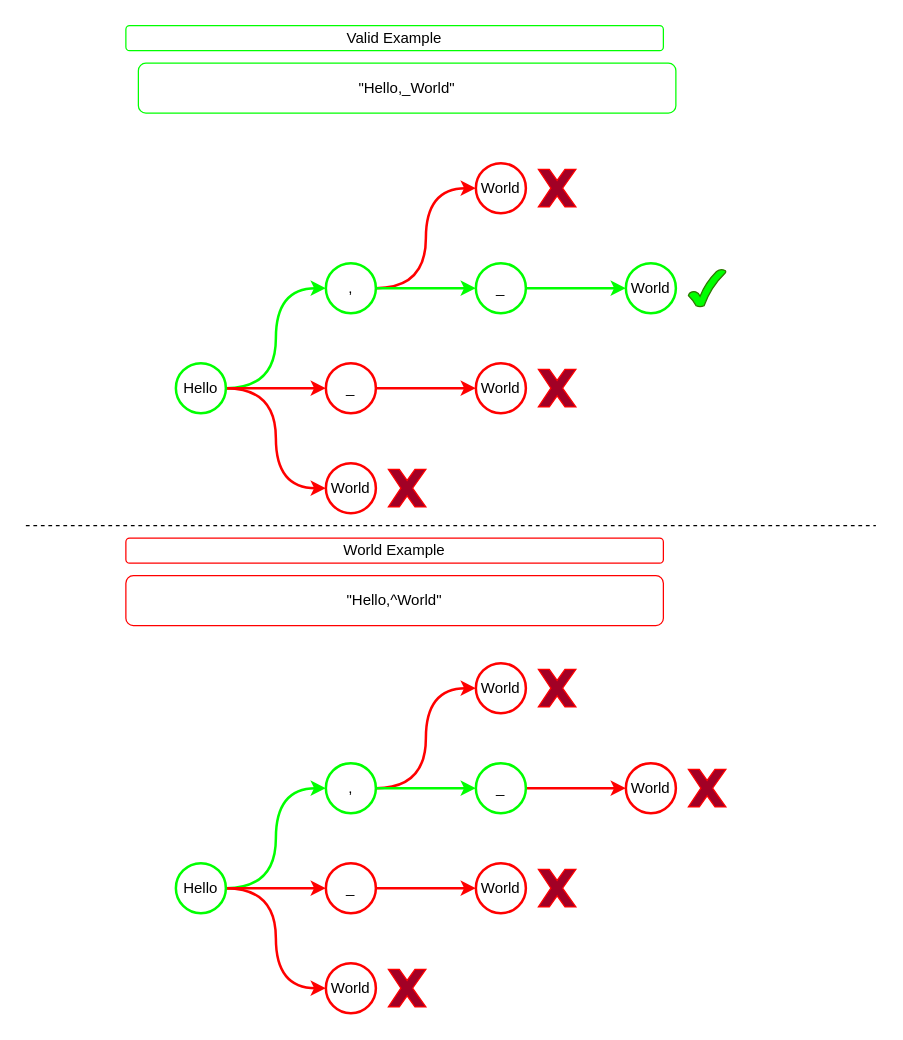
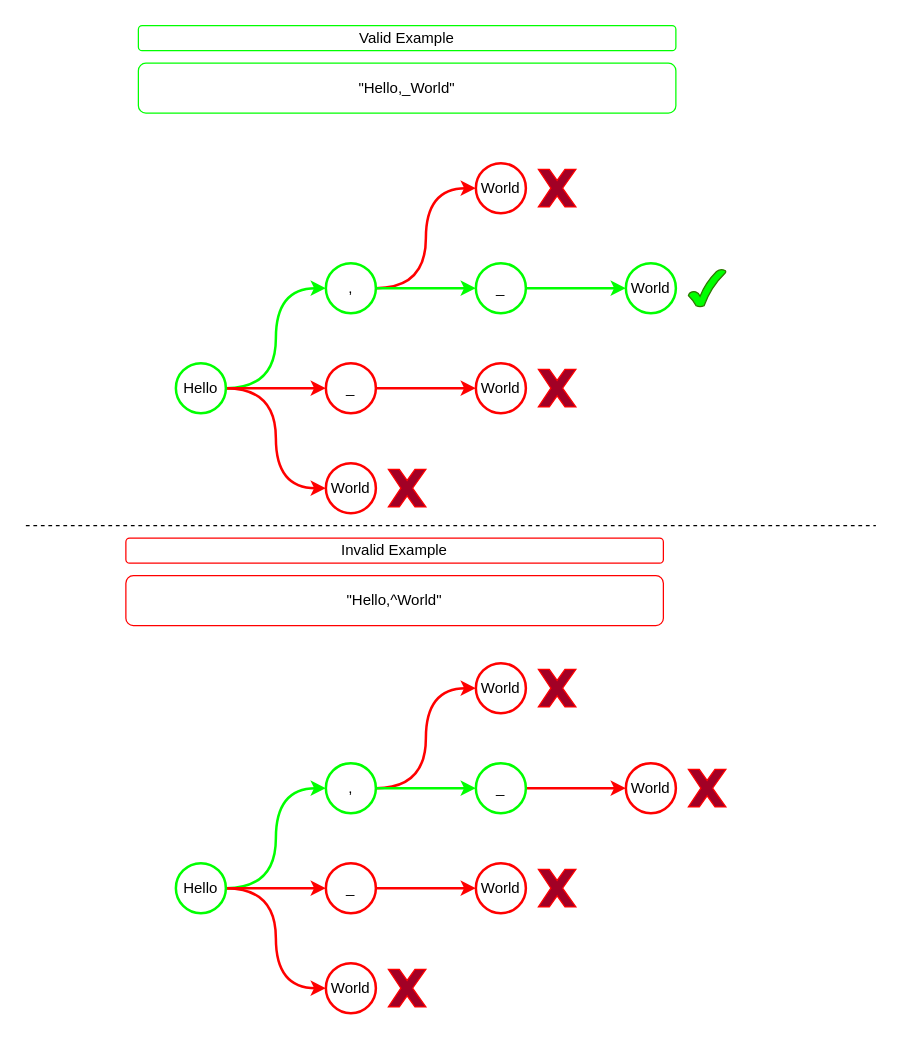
(394, 38) -> (407, 38)
(394, 551) -> (394, 551)
